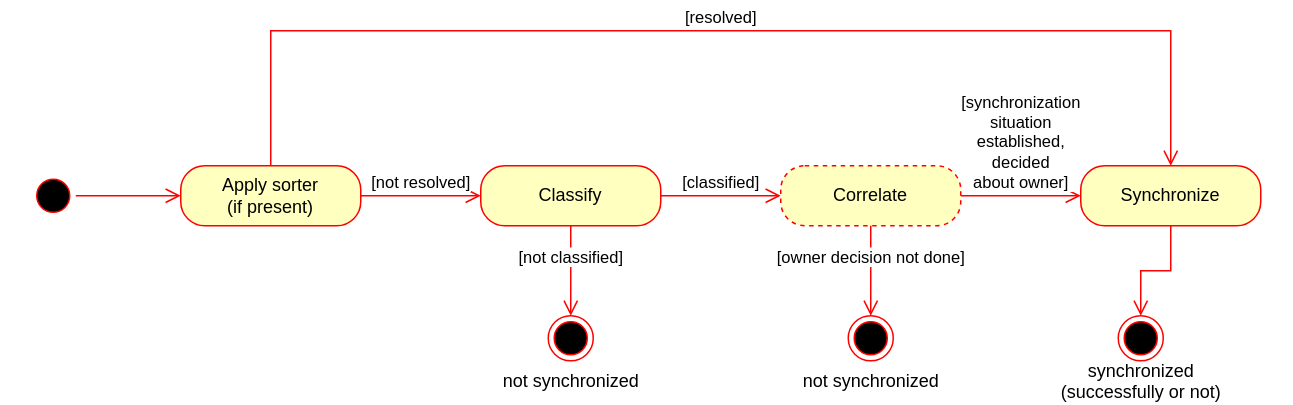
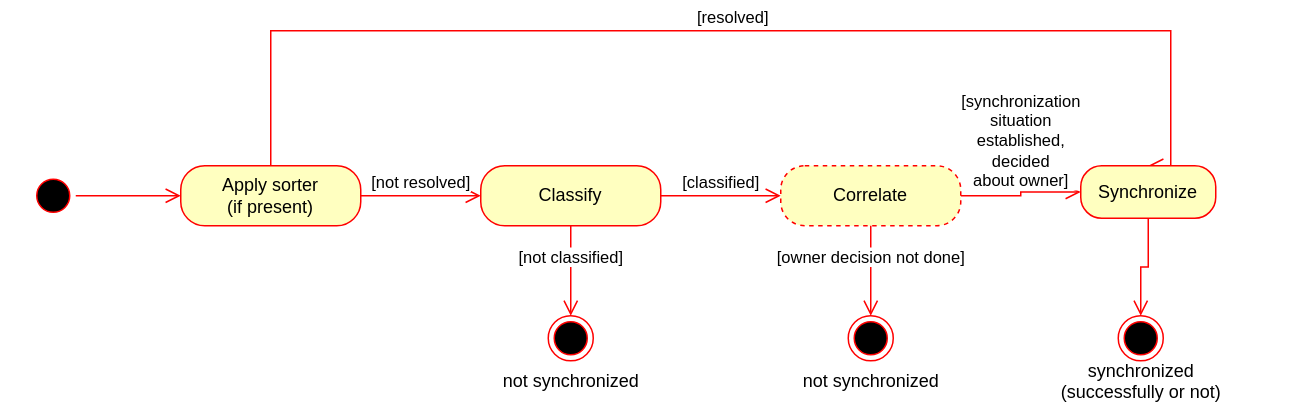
(1171, 196) -> (1148, 192)
